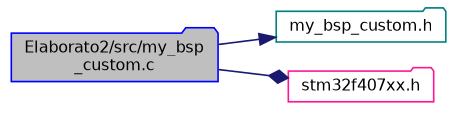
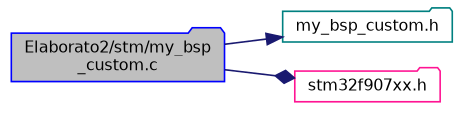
(115, 57) -> (118, 57)
(361, 86) -> (367, 86)
